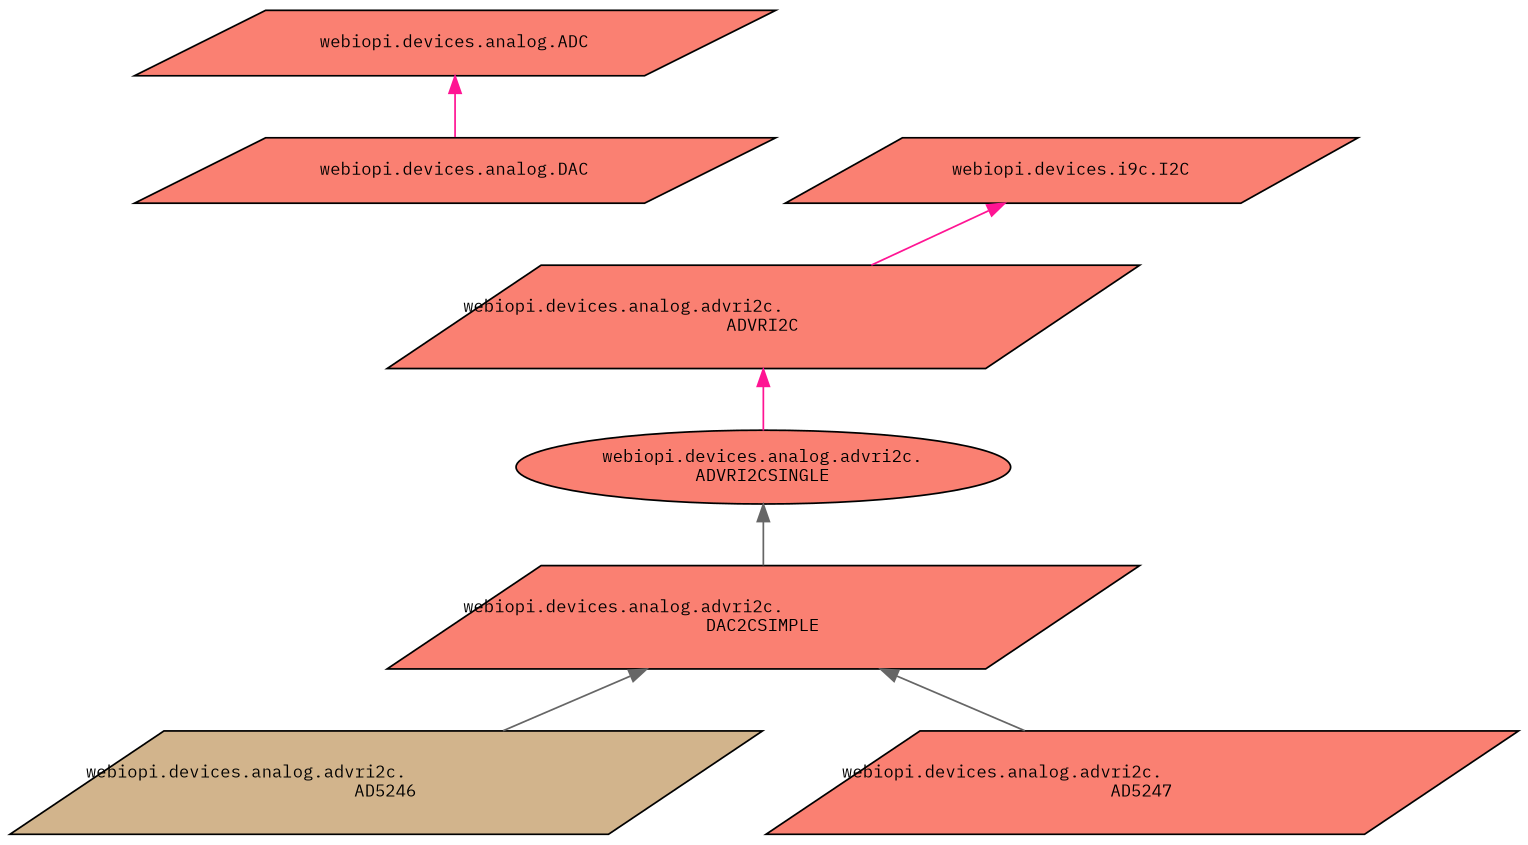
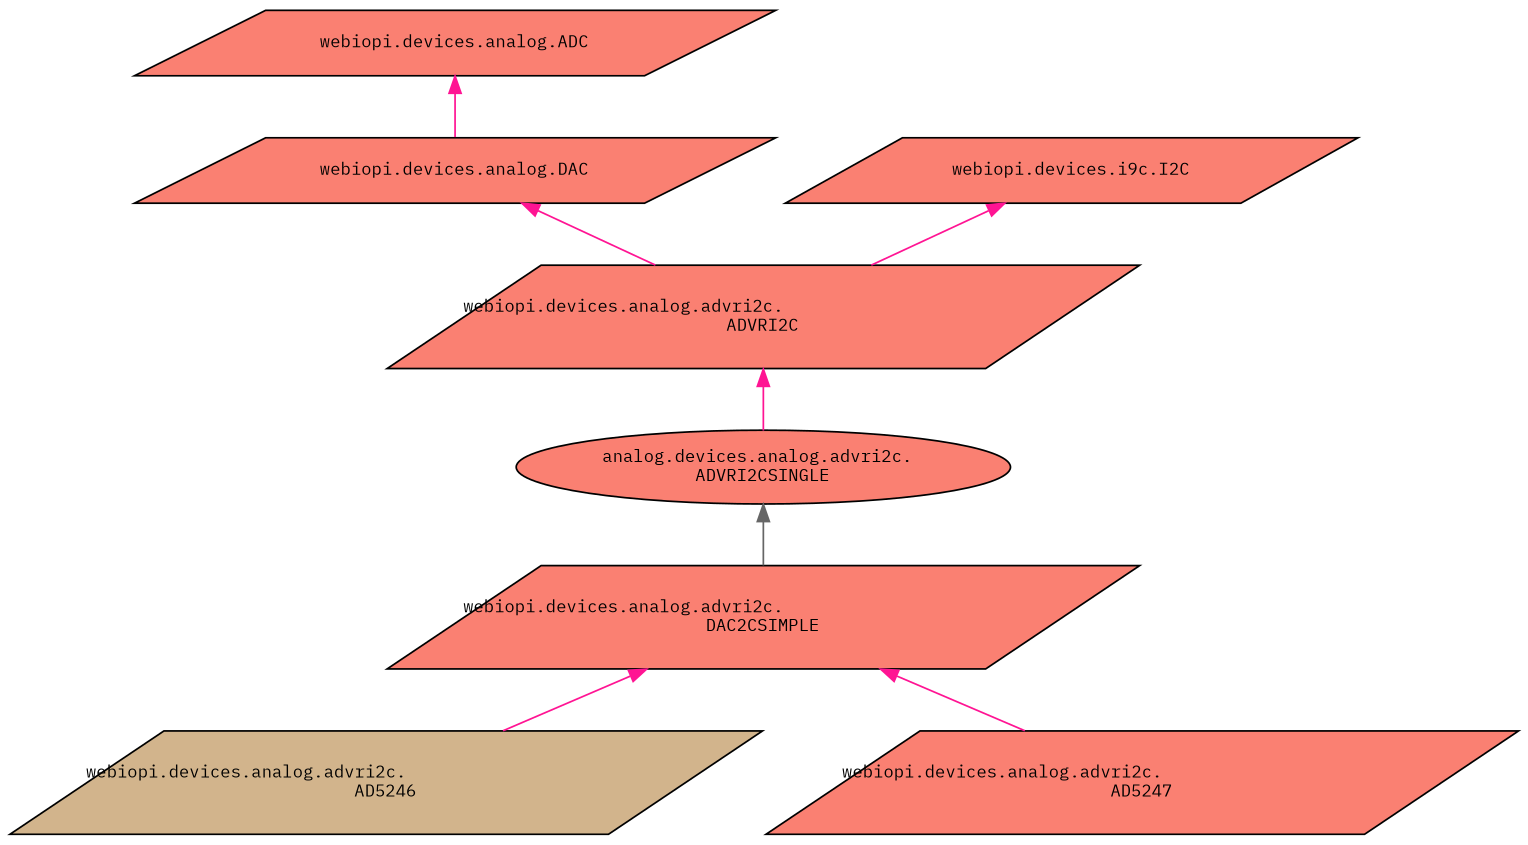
none -> (597, 238)
(763, 467) -> (763, 467)
(567, 703) -> (567, 703)
(961, 703) -> (961, 703)
